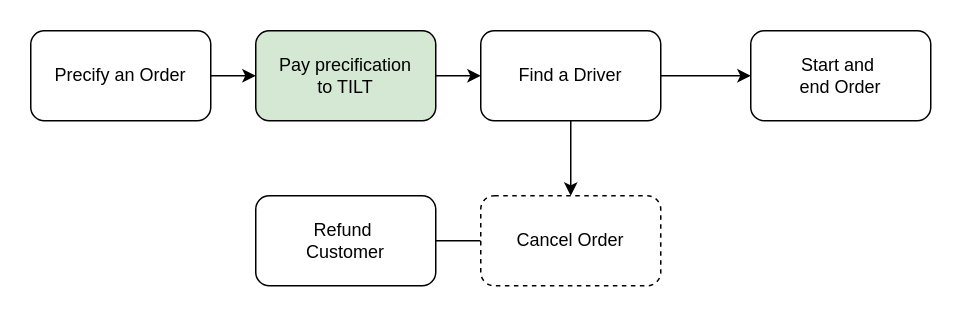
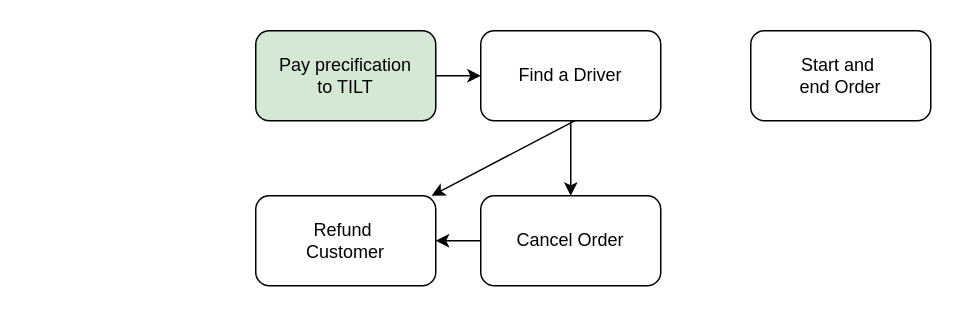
(121, 76) -> none
(228, 76) -> none
(701, 76) -> (507, 156)
(442, 241) -> (447, 241)
(571, 241) -> (571, 241)
